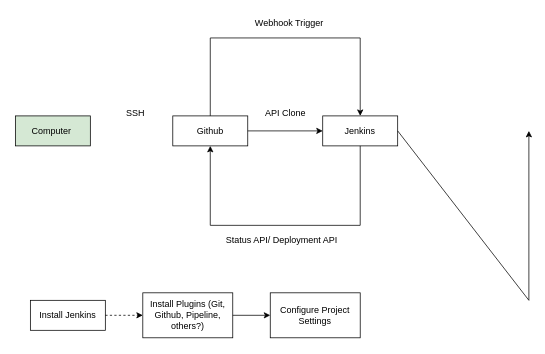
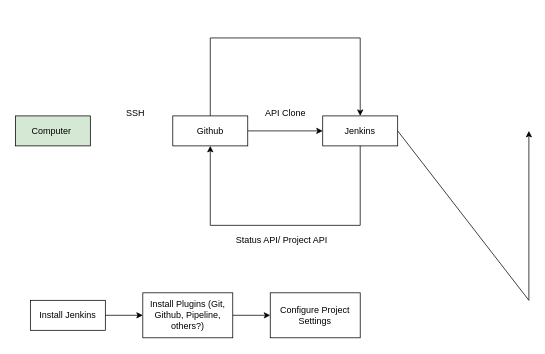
(289, 23) -> none
(282, 240) -> (282, 240)
(122, 315) -> (122, 315)
